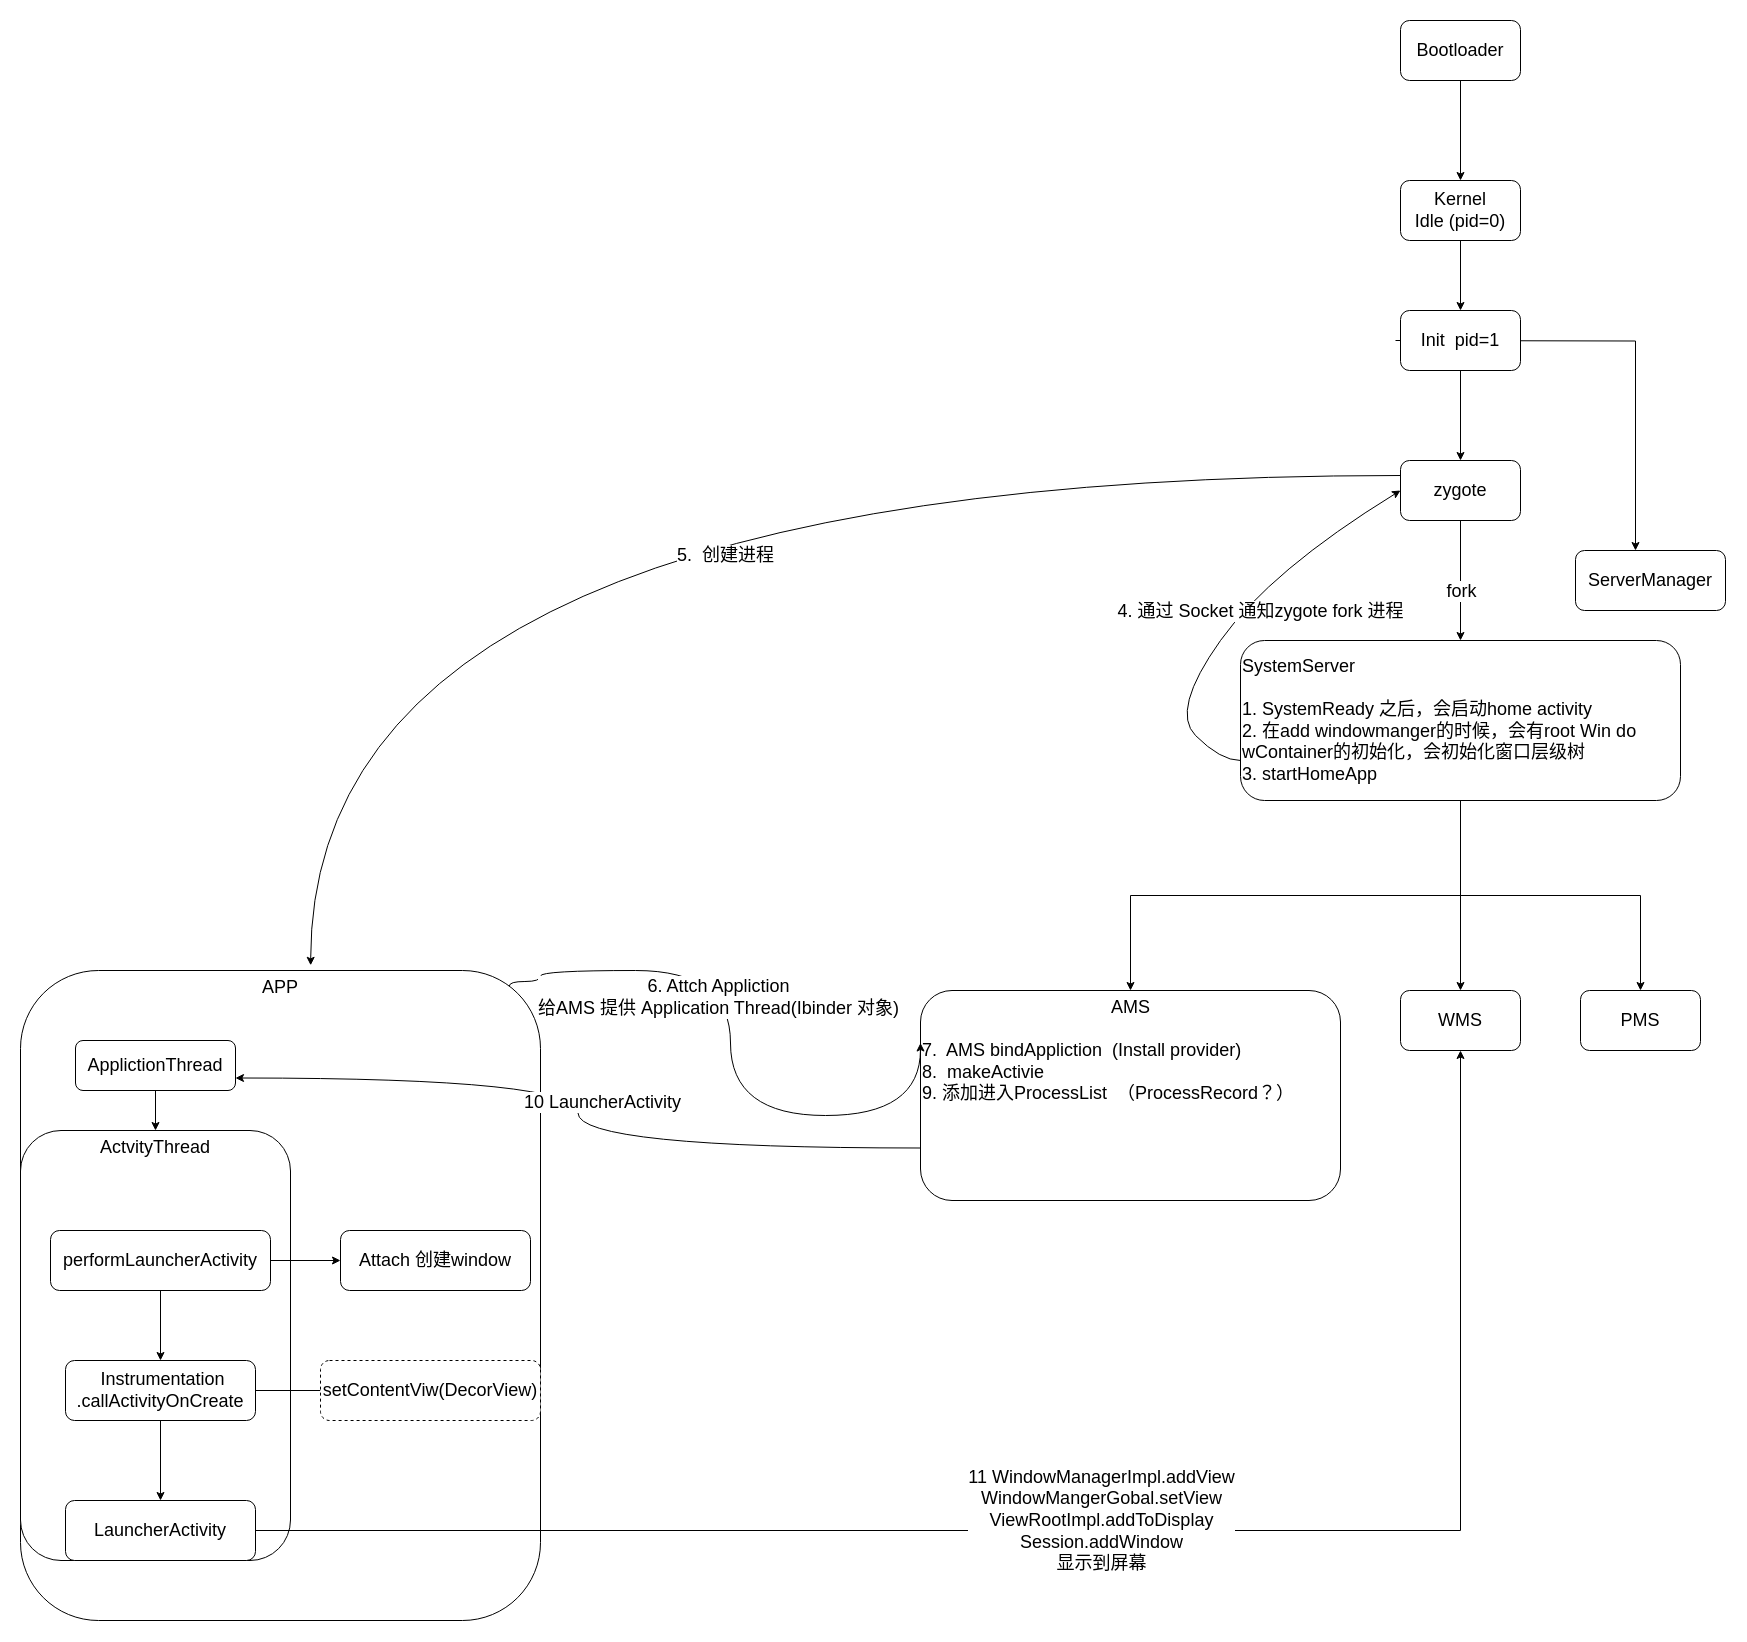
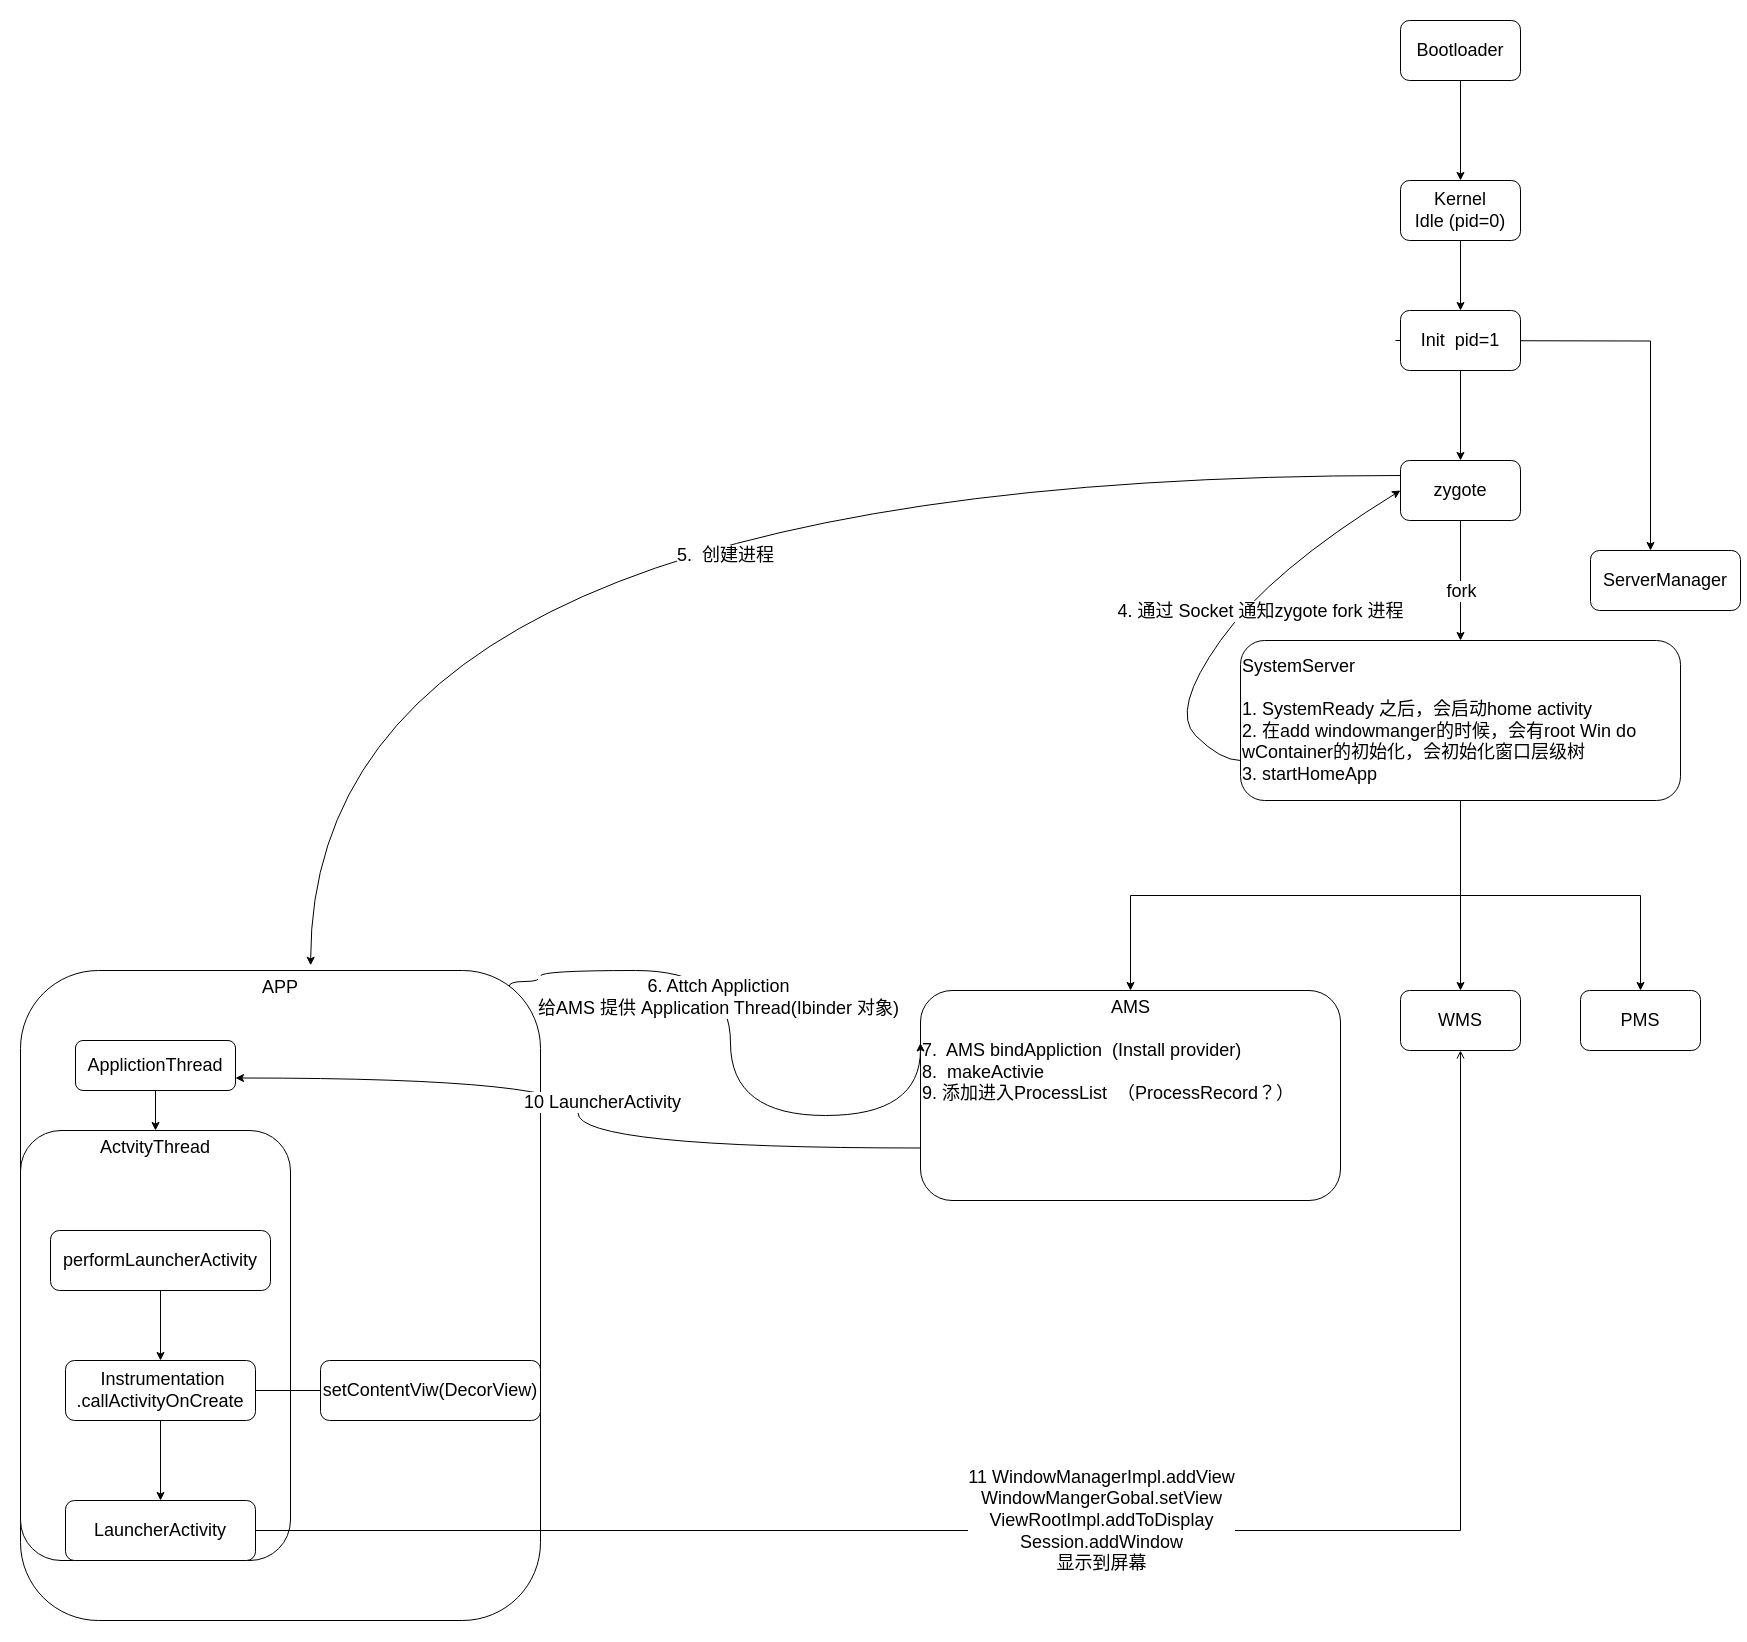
(1651, 581) -> (1666, 581)
(1461, 1058) -> (1461, 1056)
(302, 1261) -> none
(436, 1261) -> none
(431, 1391) -> (431, 1391)
